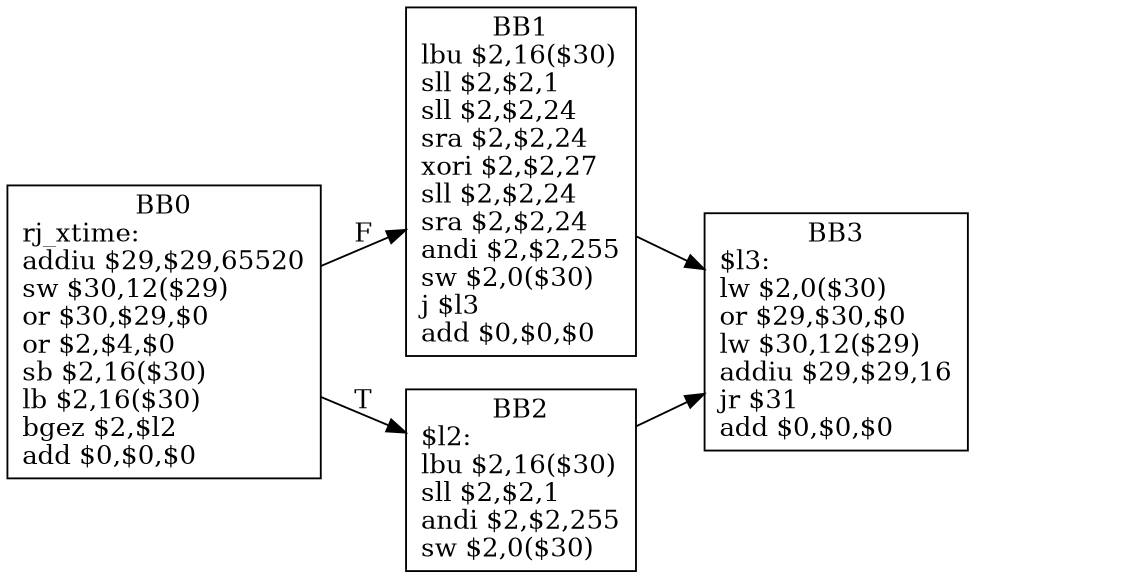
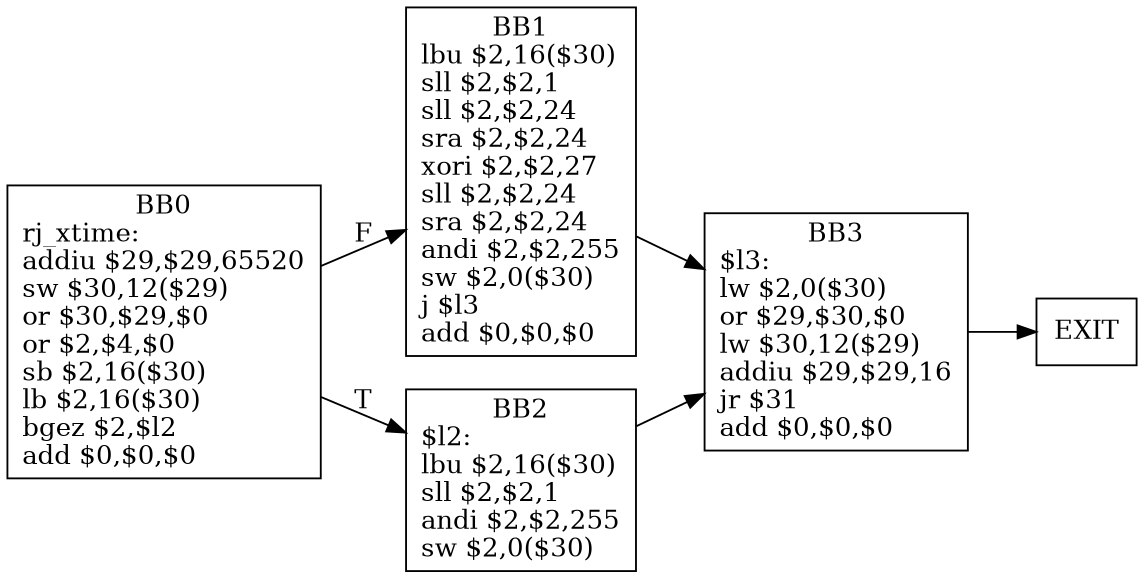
none -> (1087, 332)
